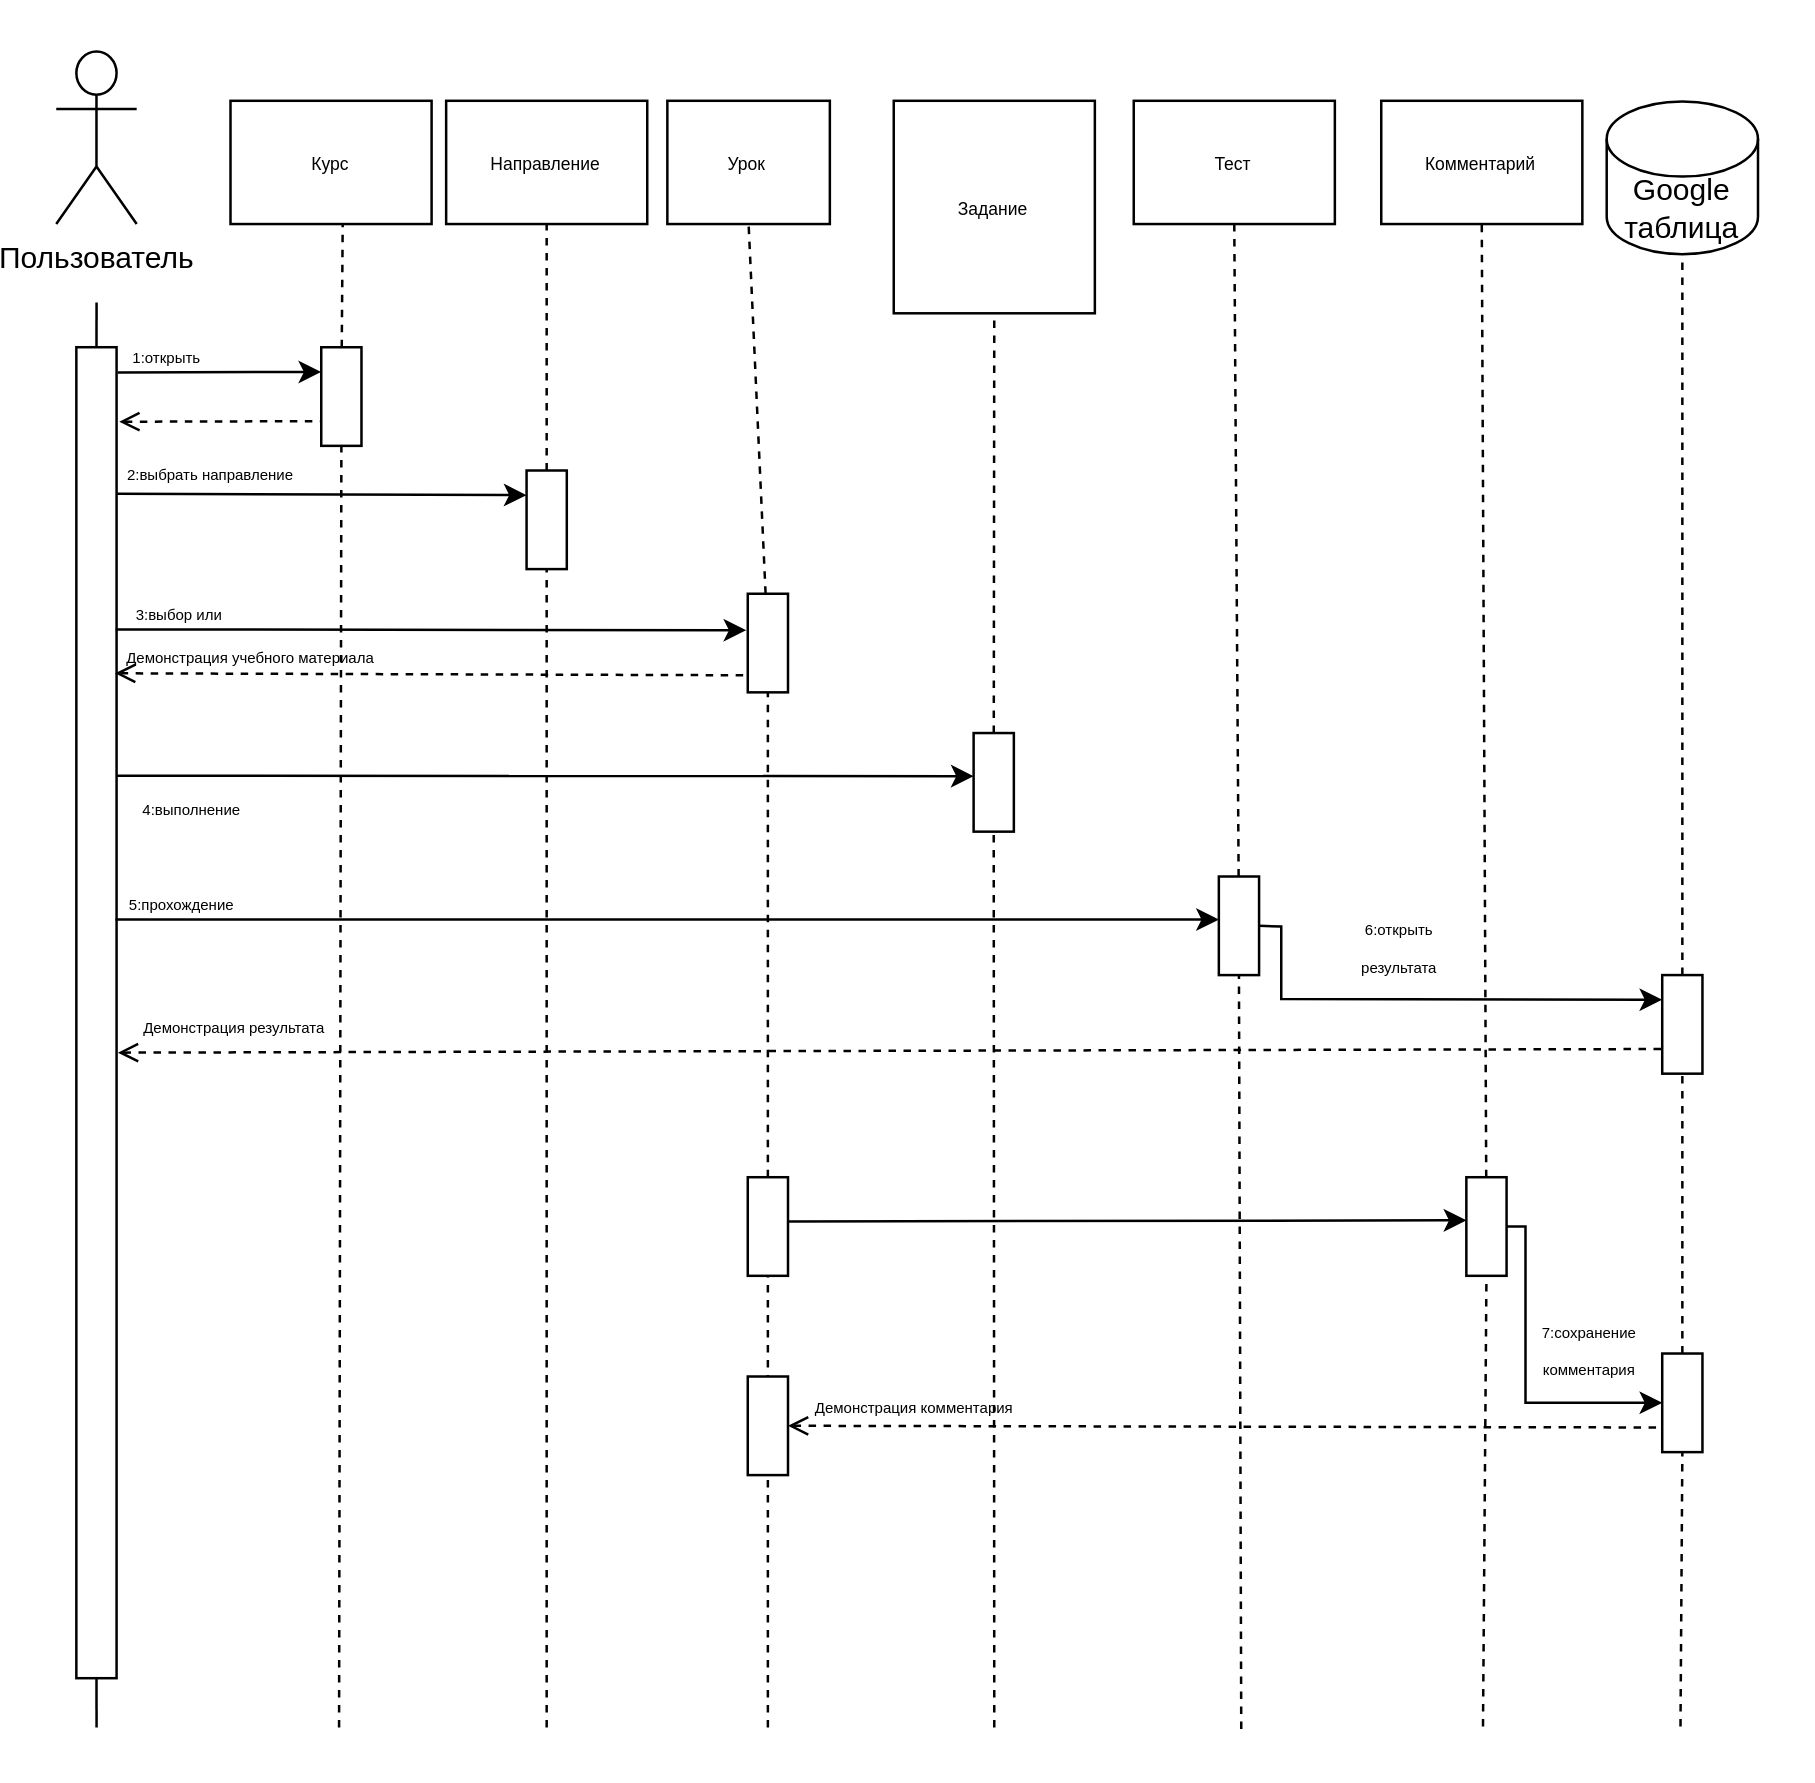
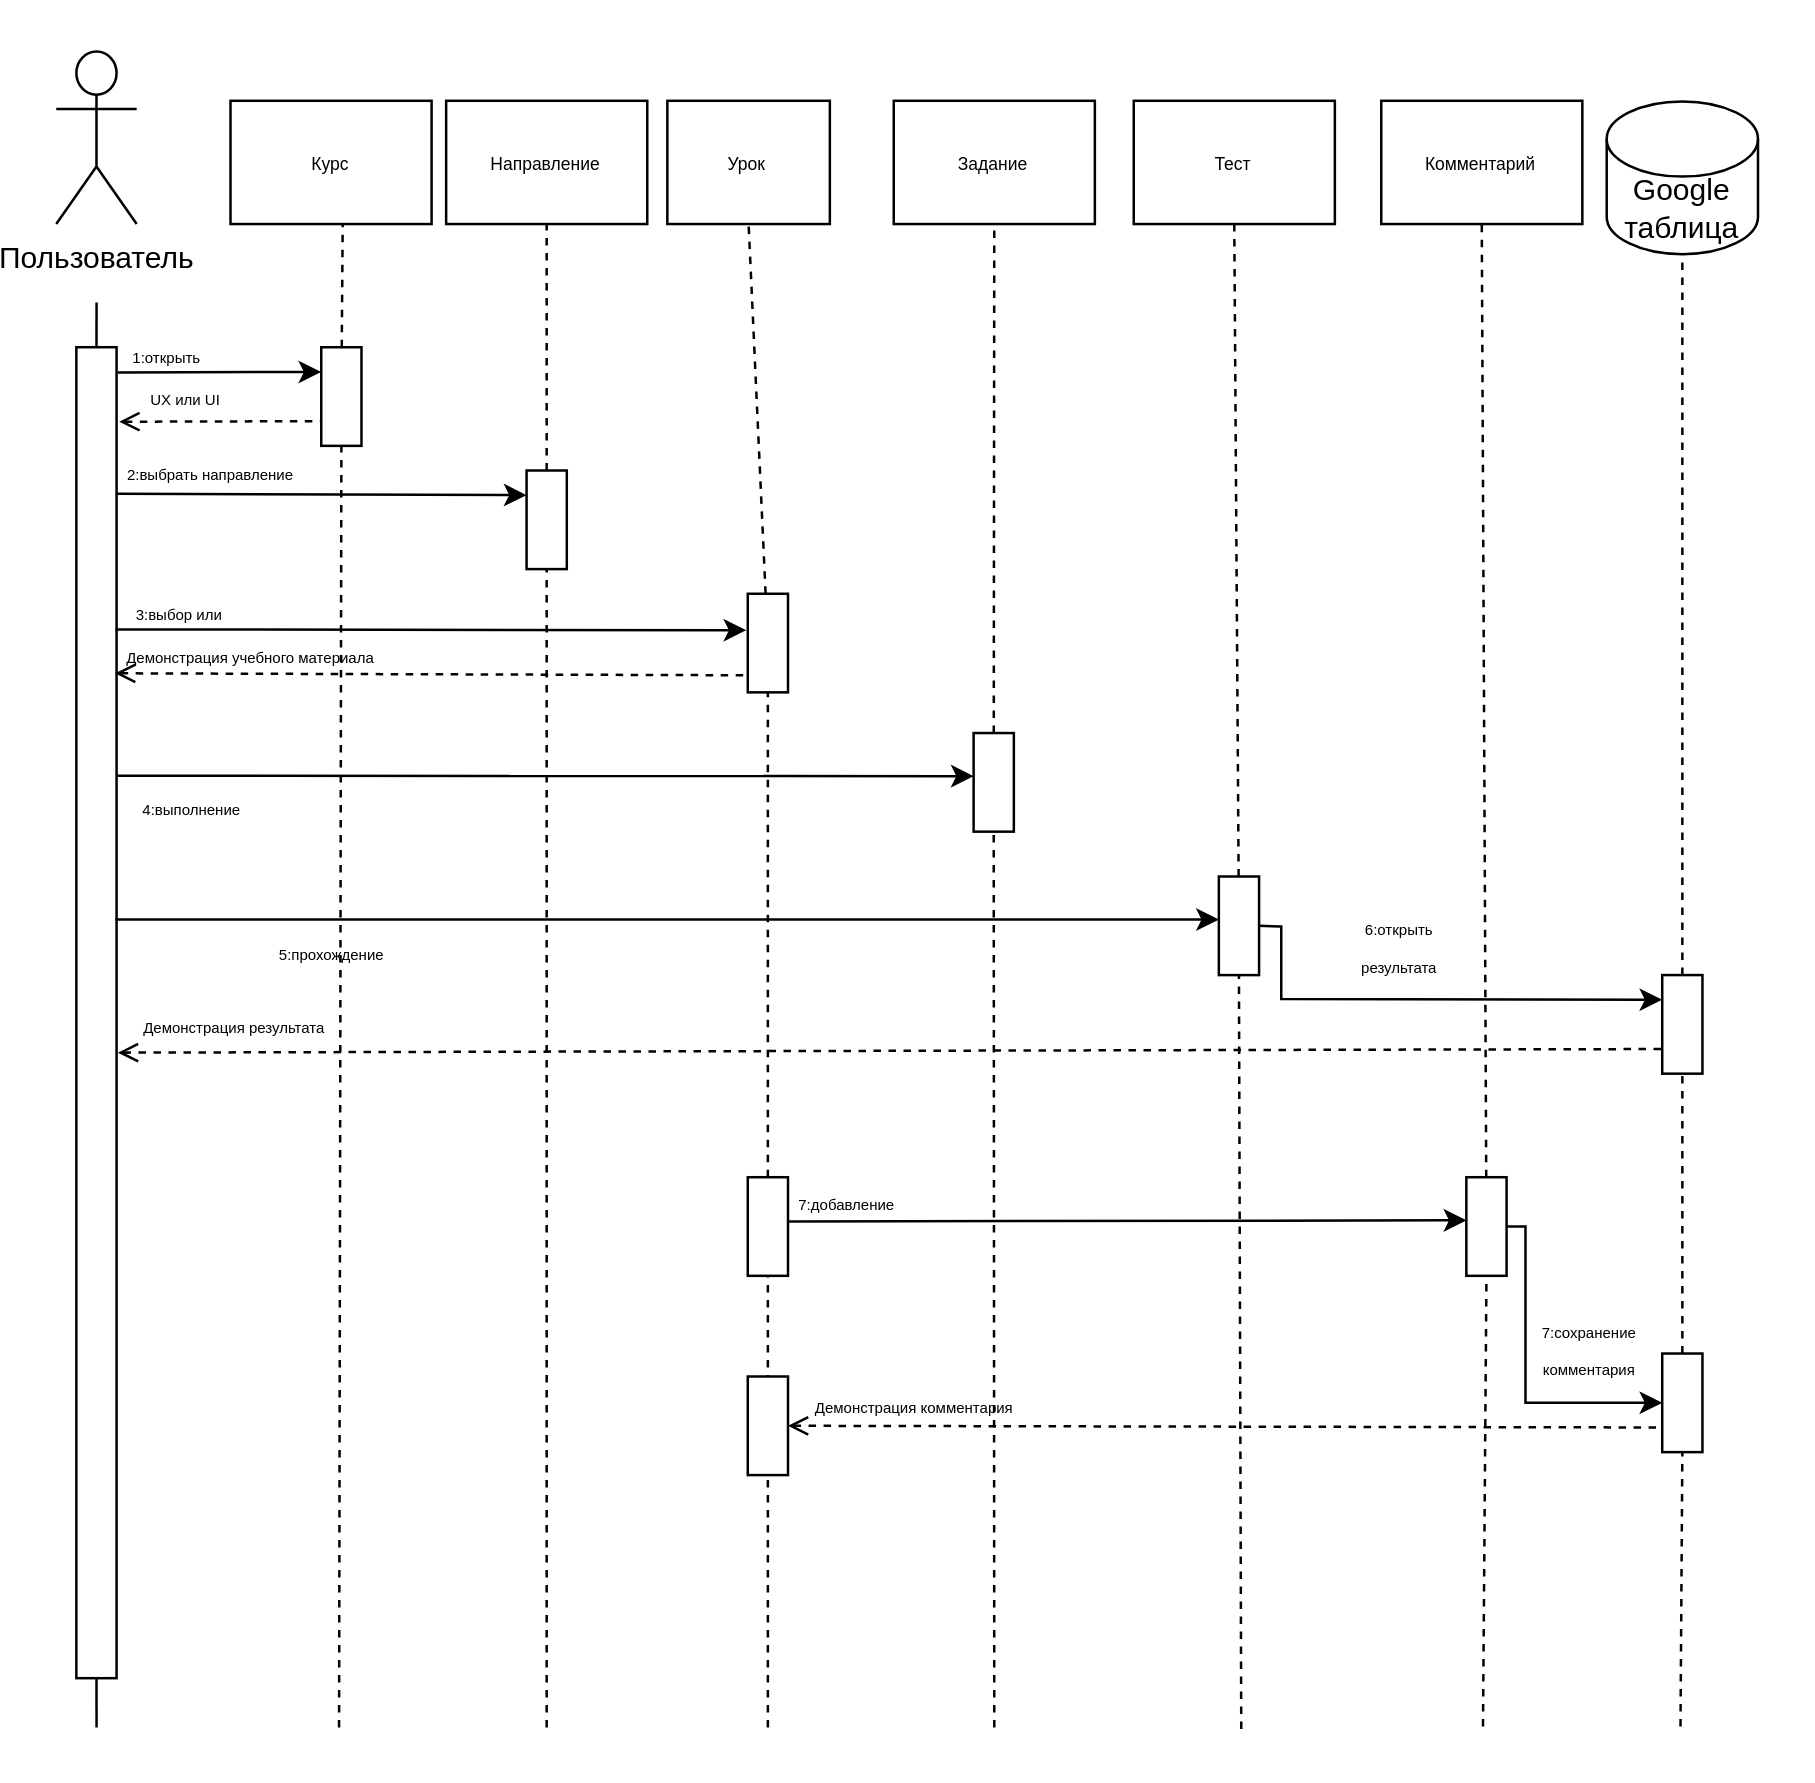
(994, 207) -> (994, 162)
none -> (187, 396)
(183, 901) -> (333, 951)
none -> (847, 1202)
